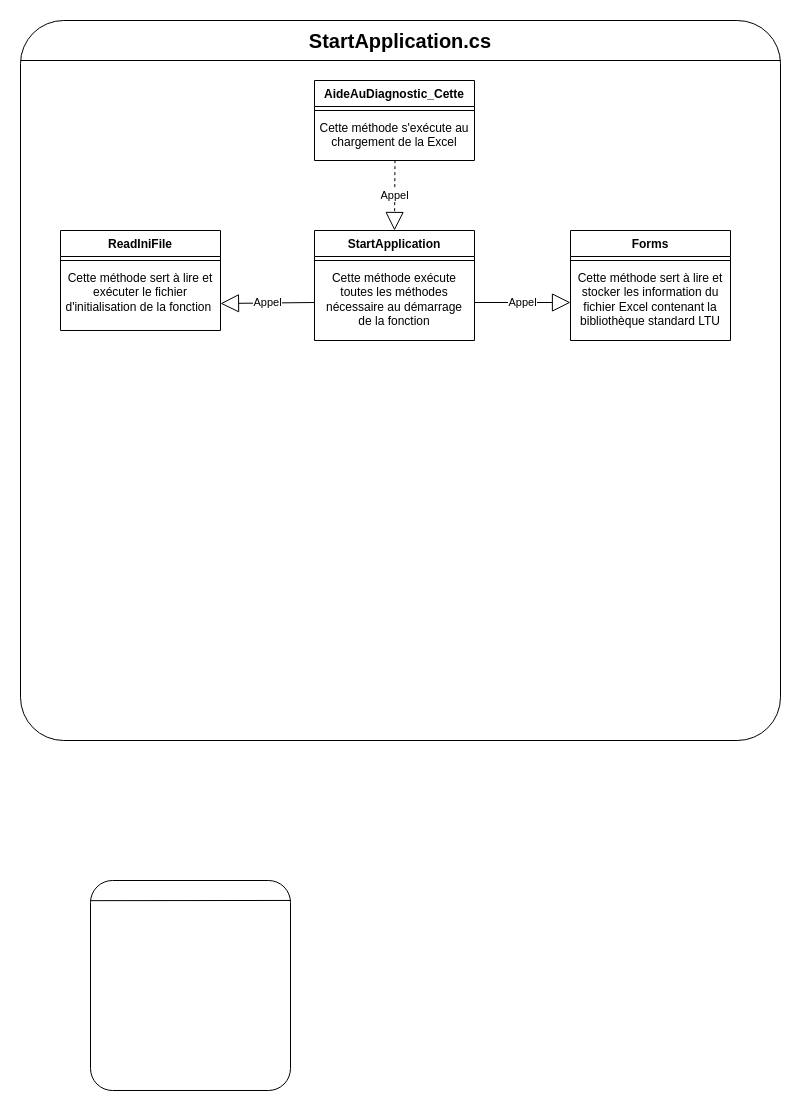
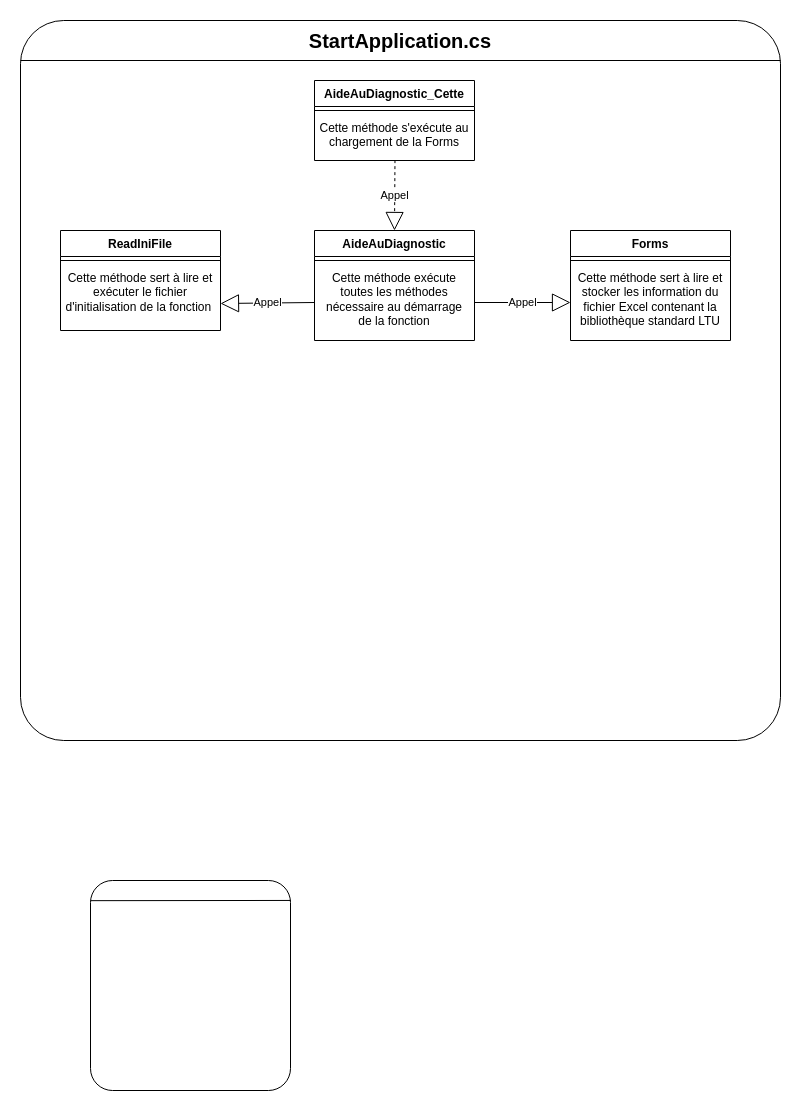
(395, 136) -> (395, 143)
(395, 245) -> (395, 245)
